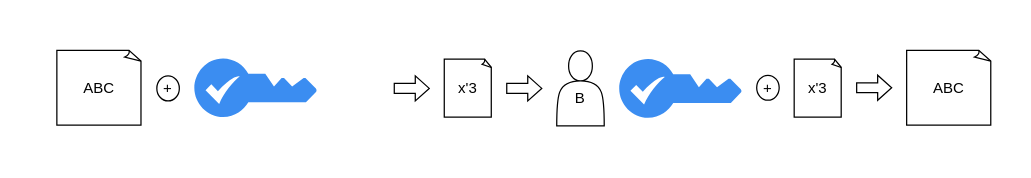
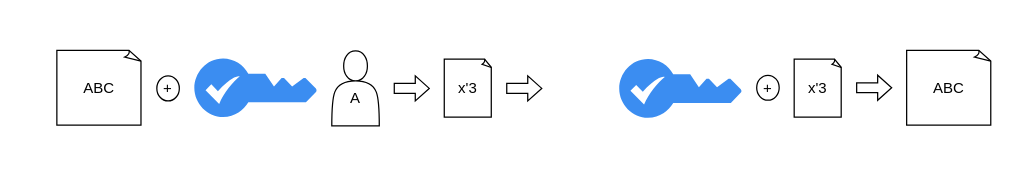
none -> (356, 88)
(581, 88) -> none
